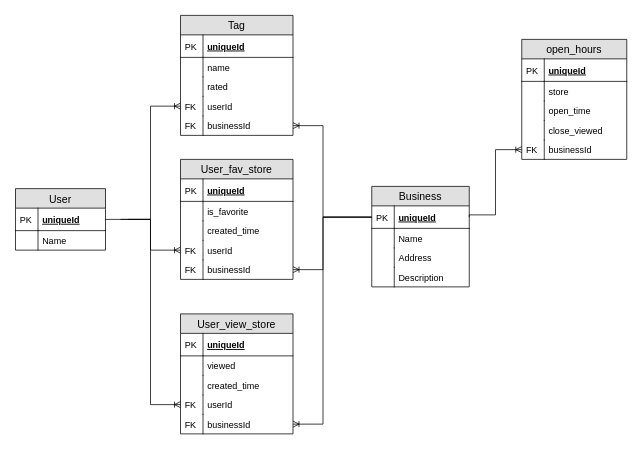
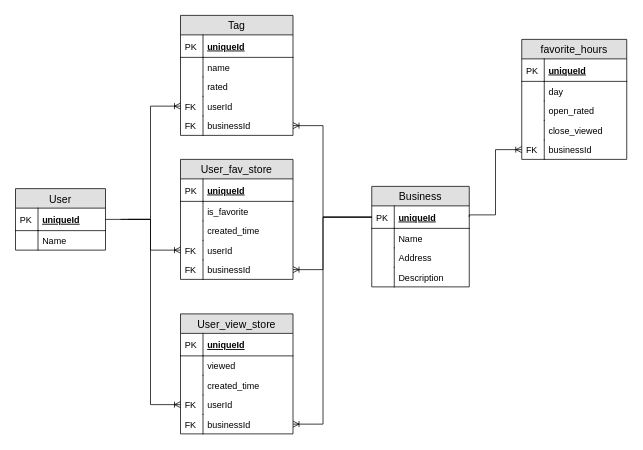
(574, 50) -> (574, 50)
(561, 92) -> (556, 92)
(570, 111) -> (573, 111)
